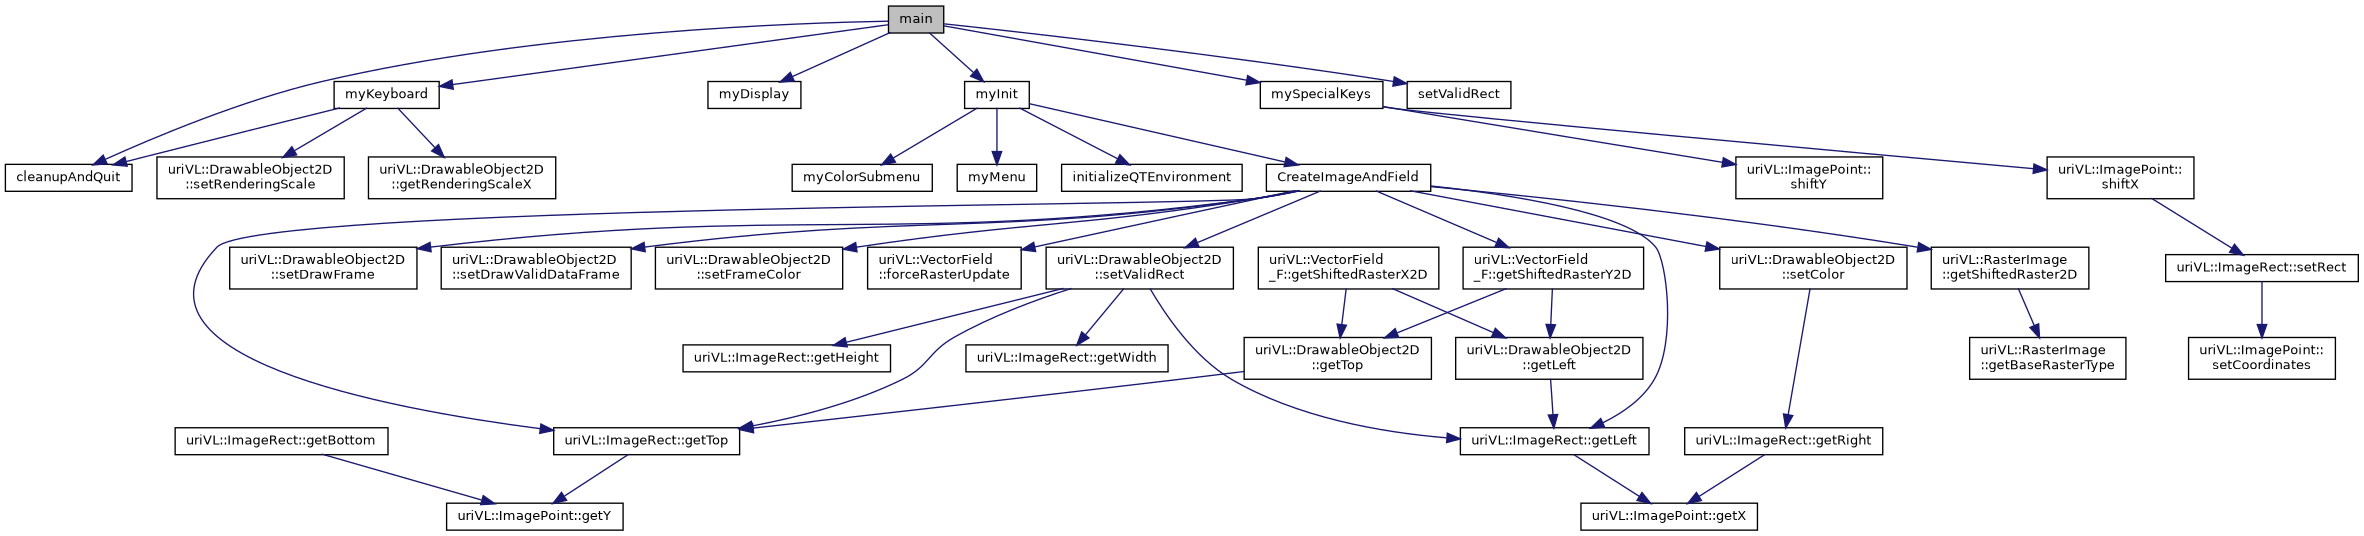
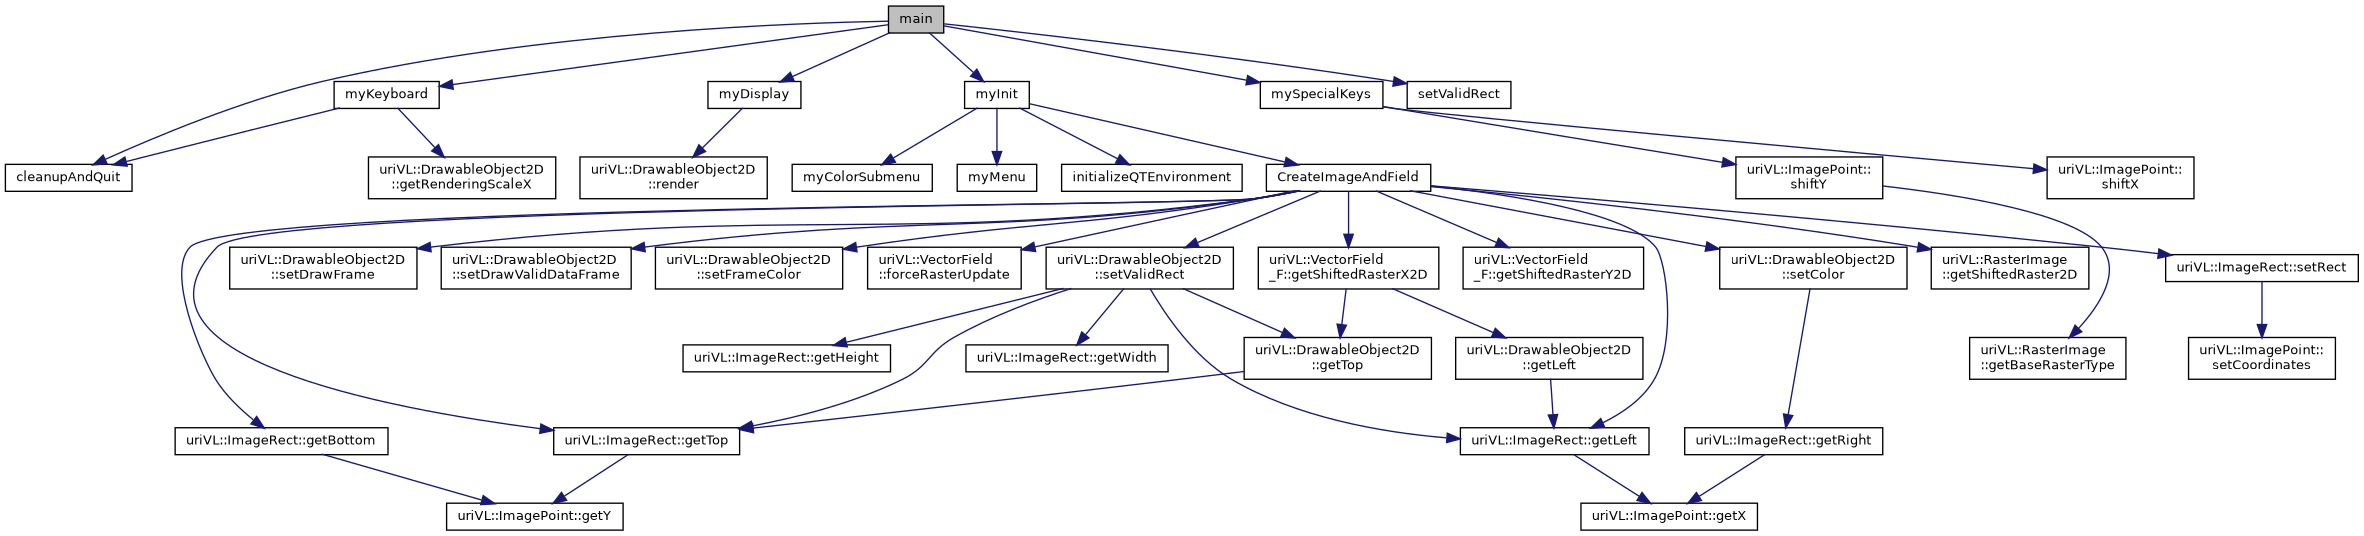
(251, 178) -> none
none -> (674, 178)
none -> (646, 212)
none -> (1349, 213)
(2192, 223) -> (1795, 217)
(1552, 306) -> none
(1460, 307) -> (1233, 310)
(2026, 307) -> (2041, 215)
